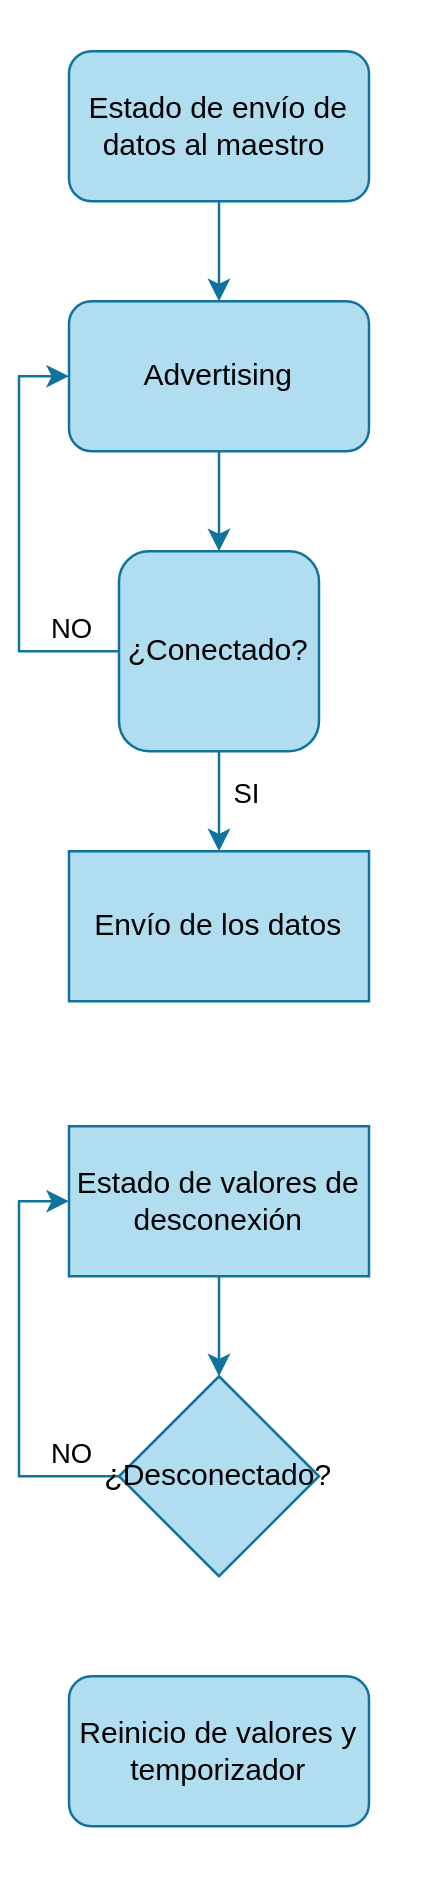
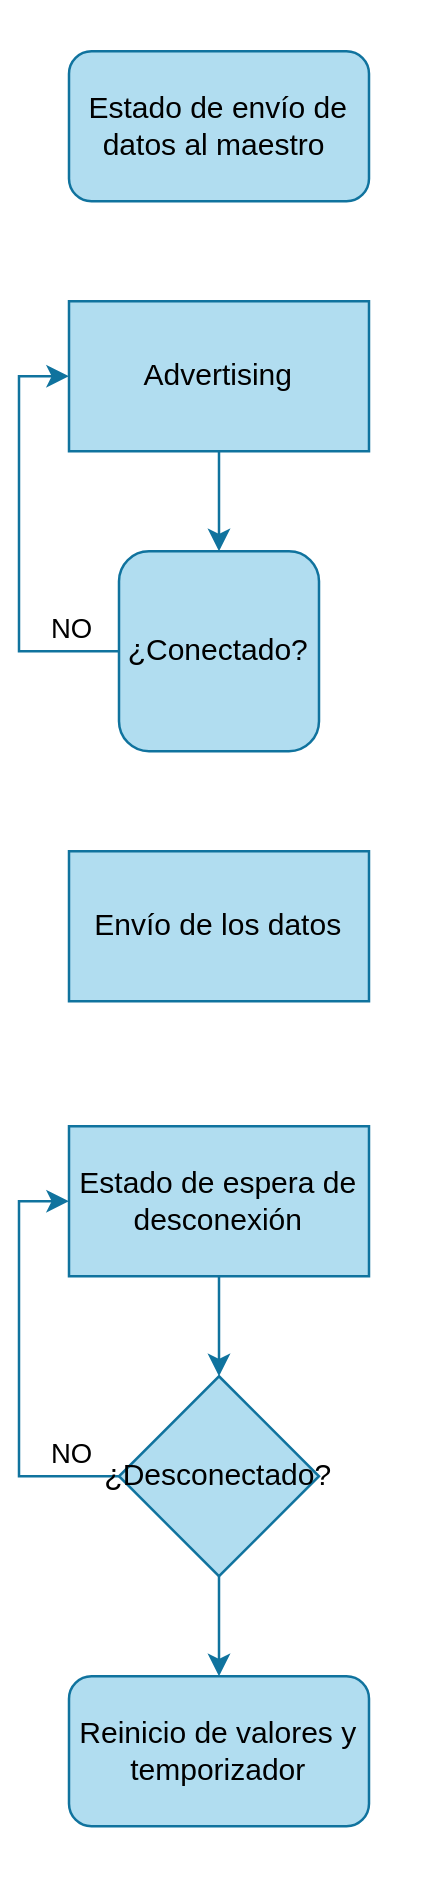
(219, 243) -> none
(219, 376) -> (219, 376)
(219, 793) -> none
(219, 1201) -> (219, 1201)
none -> (219, 1618)
